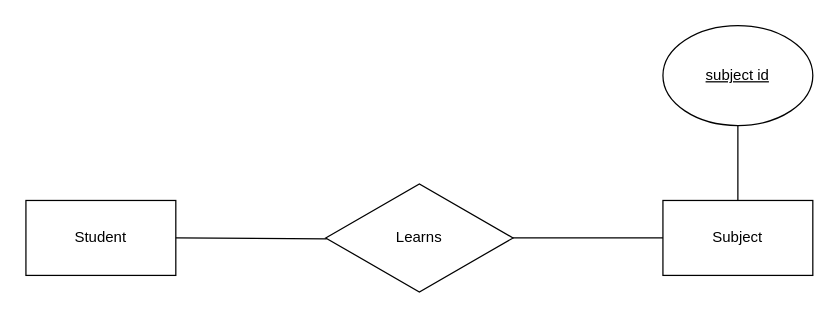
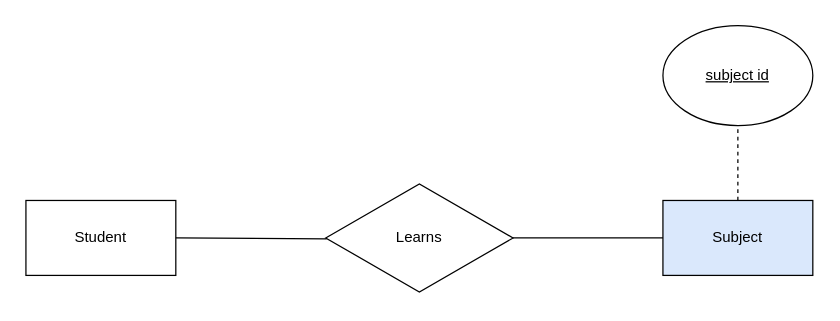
(738, 162) -> (738, 162)
(738, 238) -> (738, 238)
